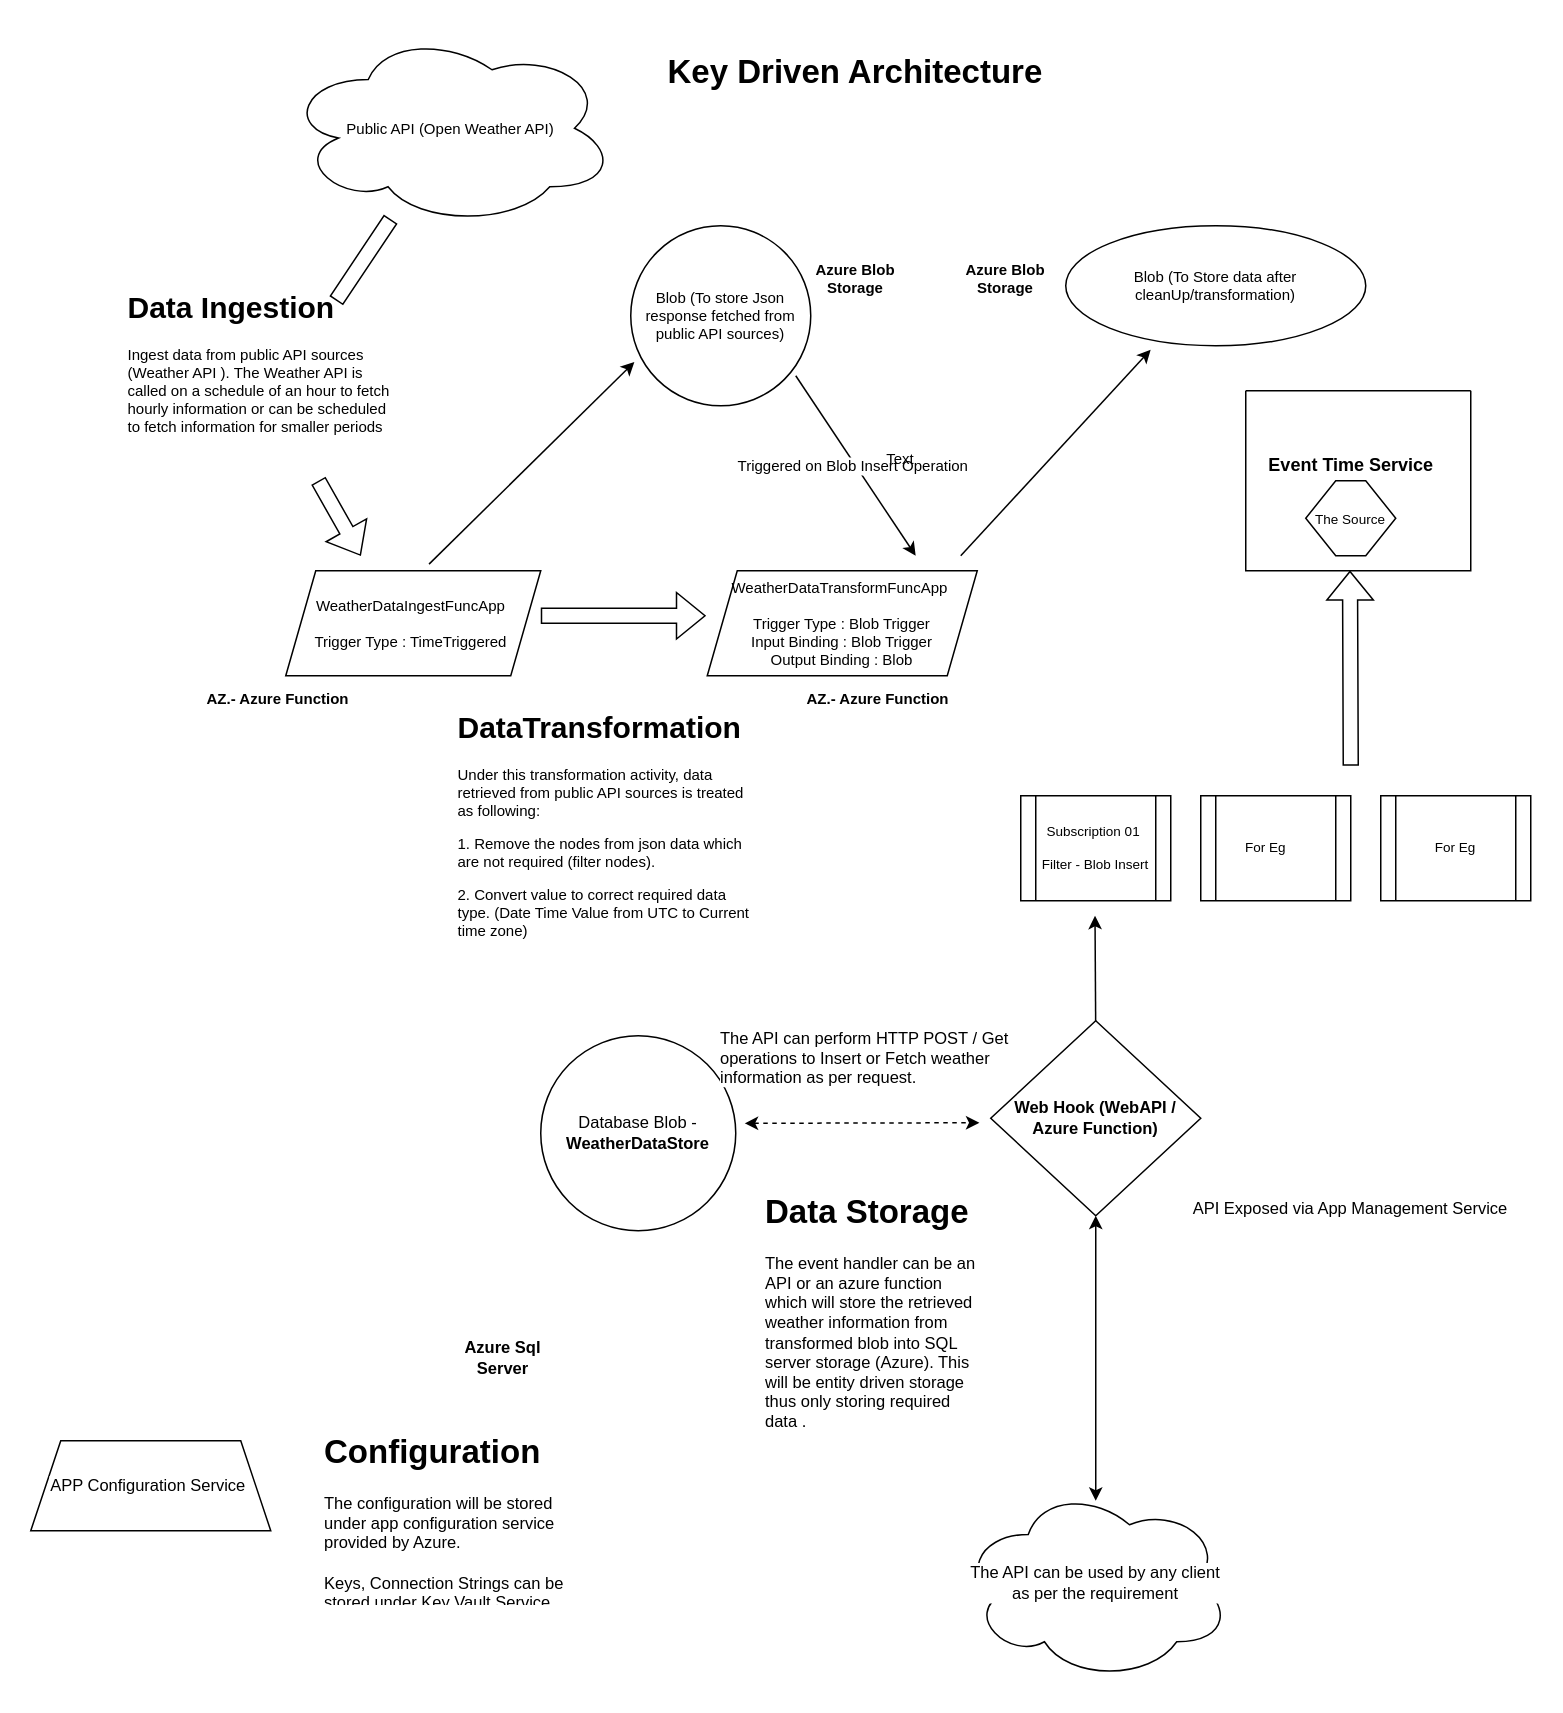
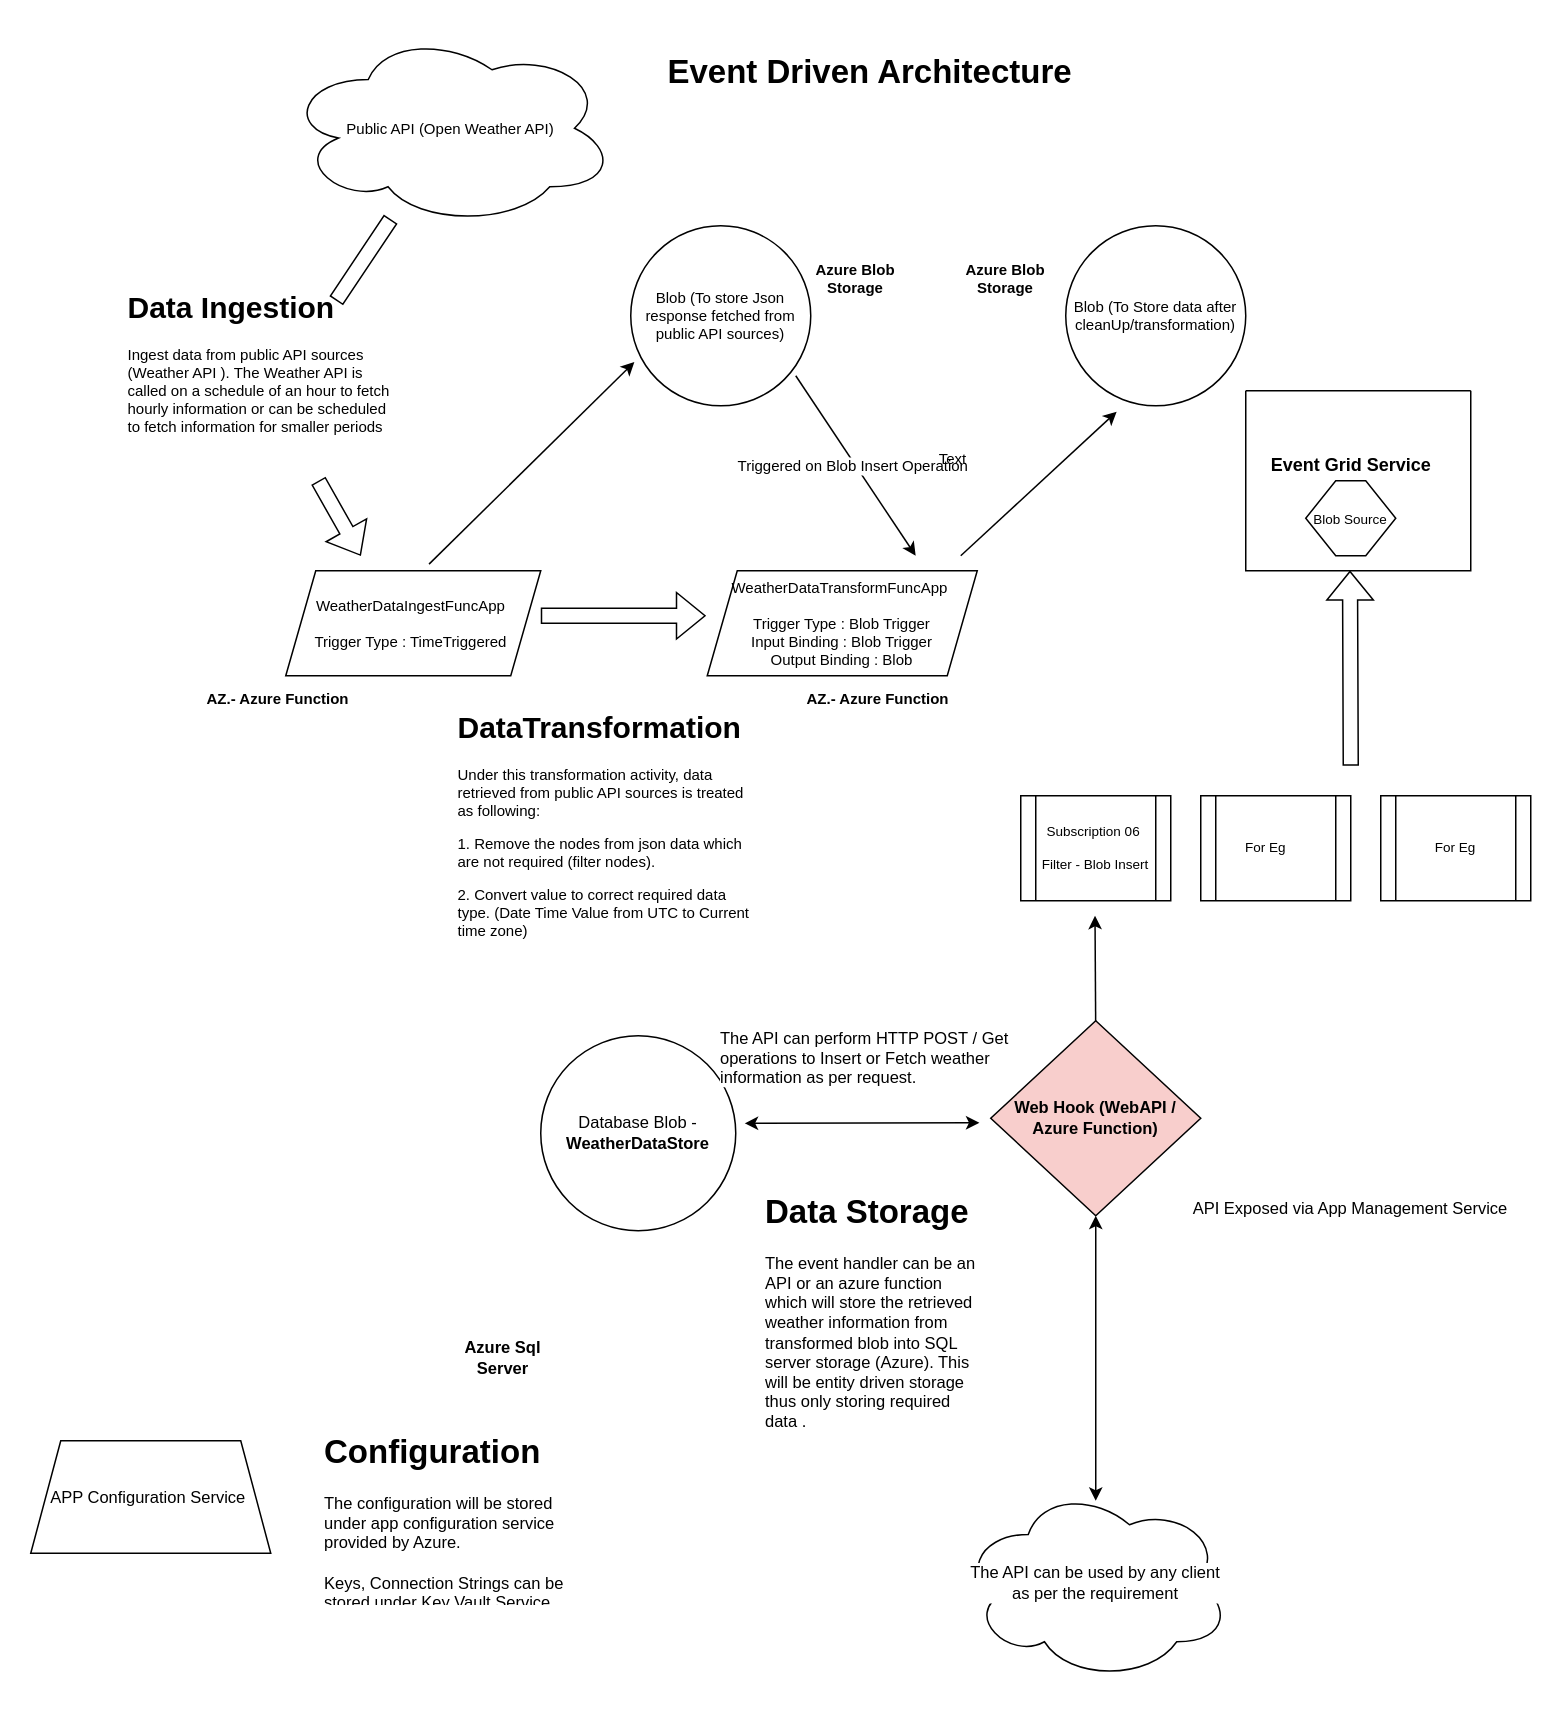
(766, 41) -> (775, 41)
(1216, 286) -> (1156, 316)
(901, 458) -> (953, 458)
(1352, 466) -> (1352, 466)
(1351, 518) -> (1351, 518)
(1096, 848) -> (1096, 848)
(1096, 1118) -> (1096, 1118)
(863, 1123) -> (863, 1123)
(151, 1486) -> (151, 1497)
